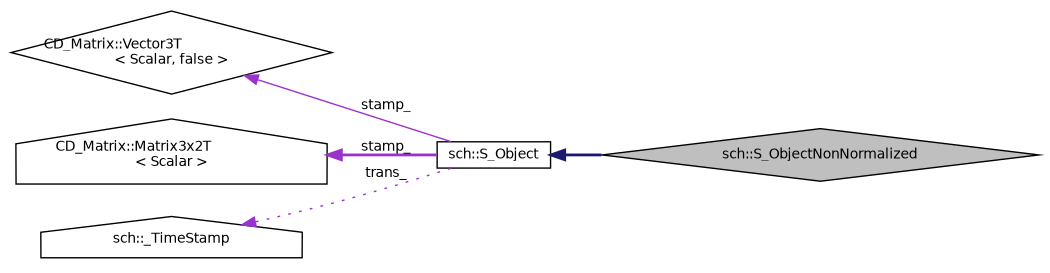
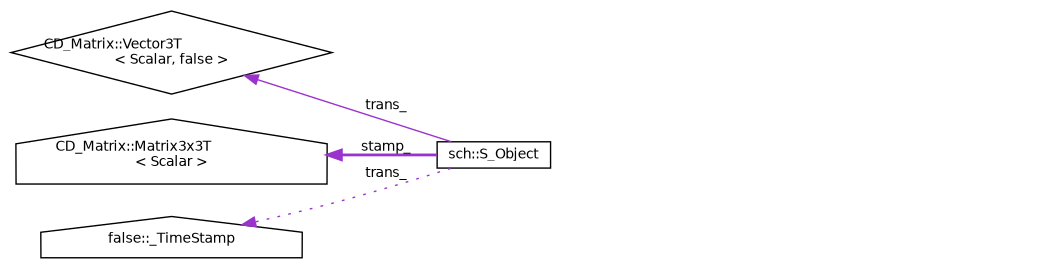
(385, 106) -> (385, 106)
(172, 155) -> (172, 155)
(820, 155) -> none
(172, 239) -> (172, 239)
